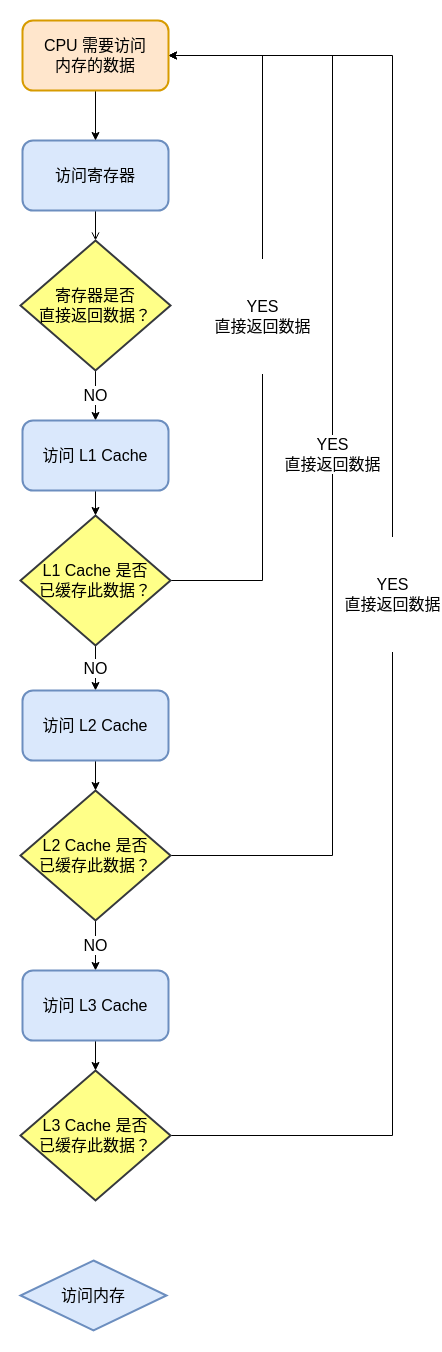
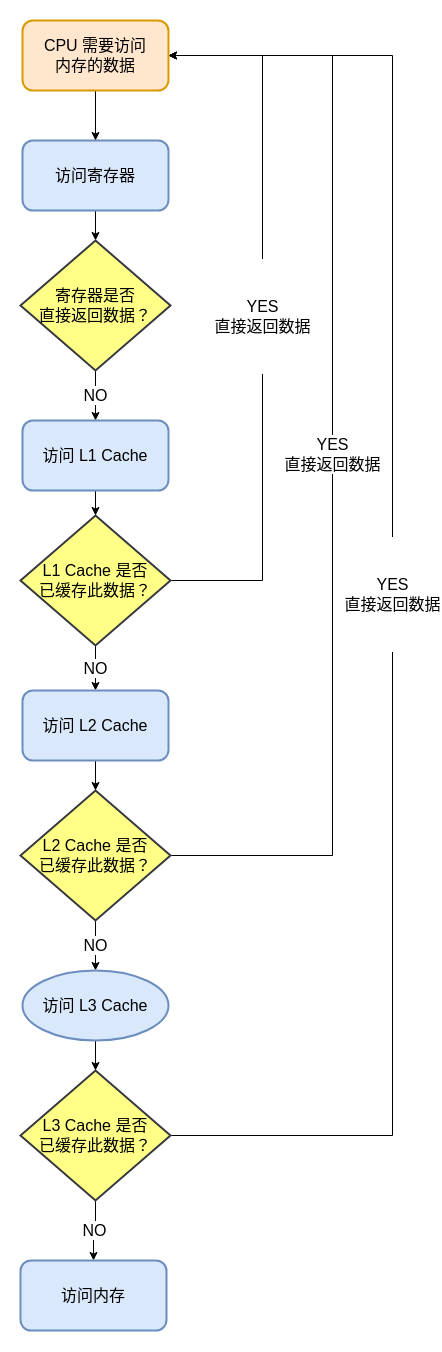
(96, 233) -> (96, 232)
(96, 1006) -> (96, 1006)
none -> (96, 1228)
(94, 1296) -> (94, 1296)
